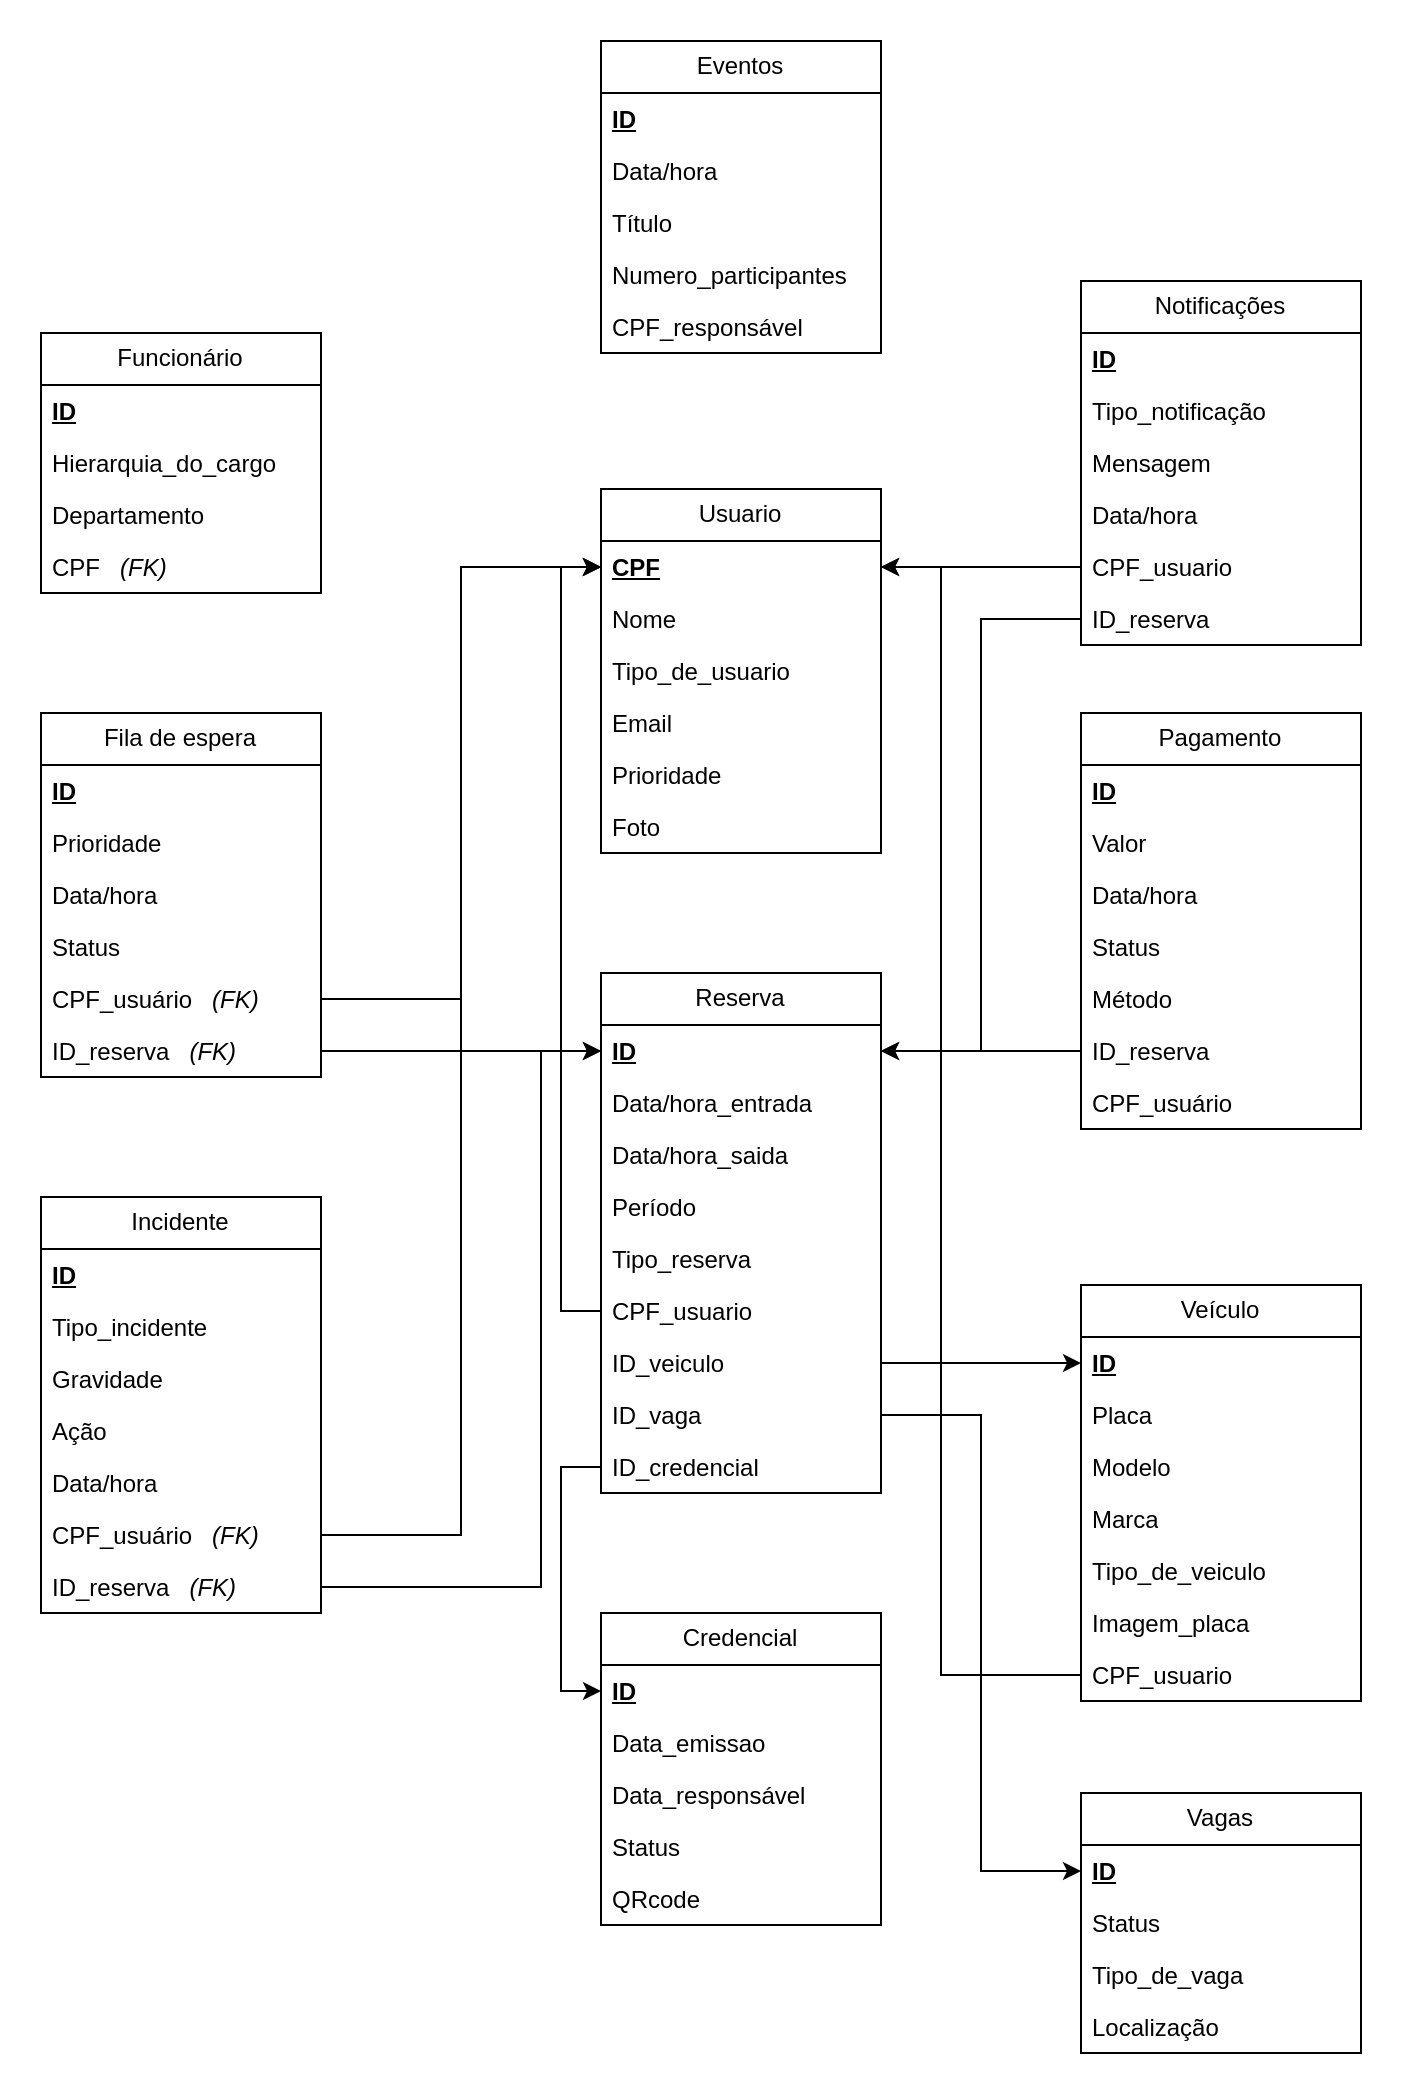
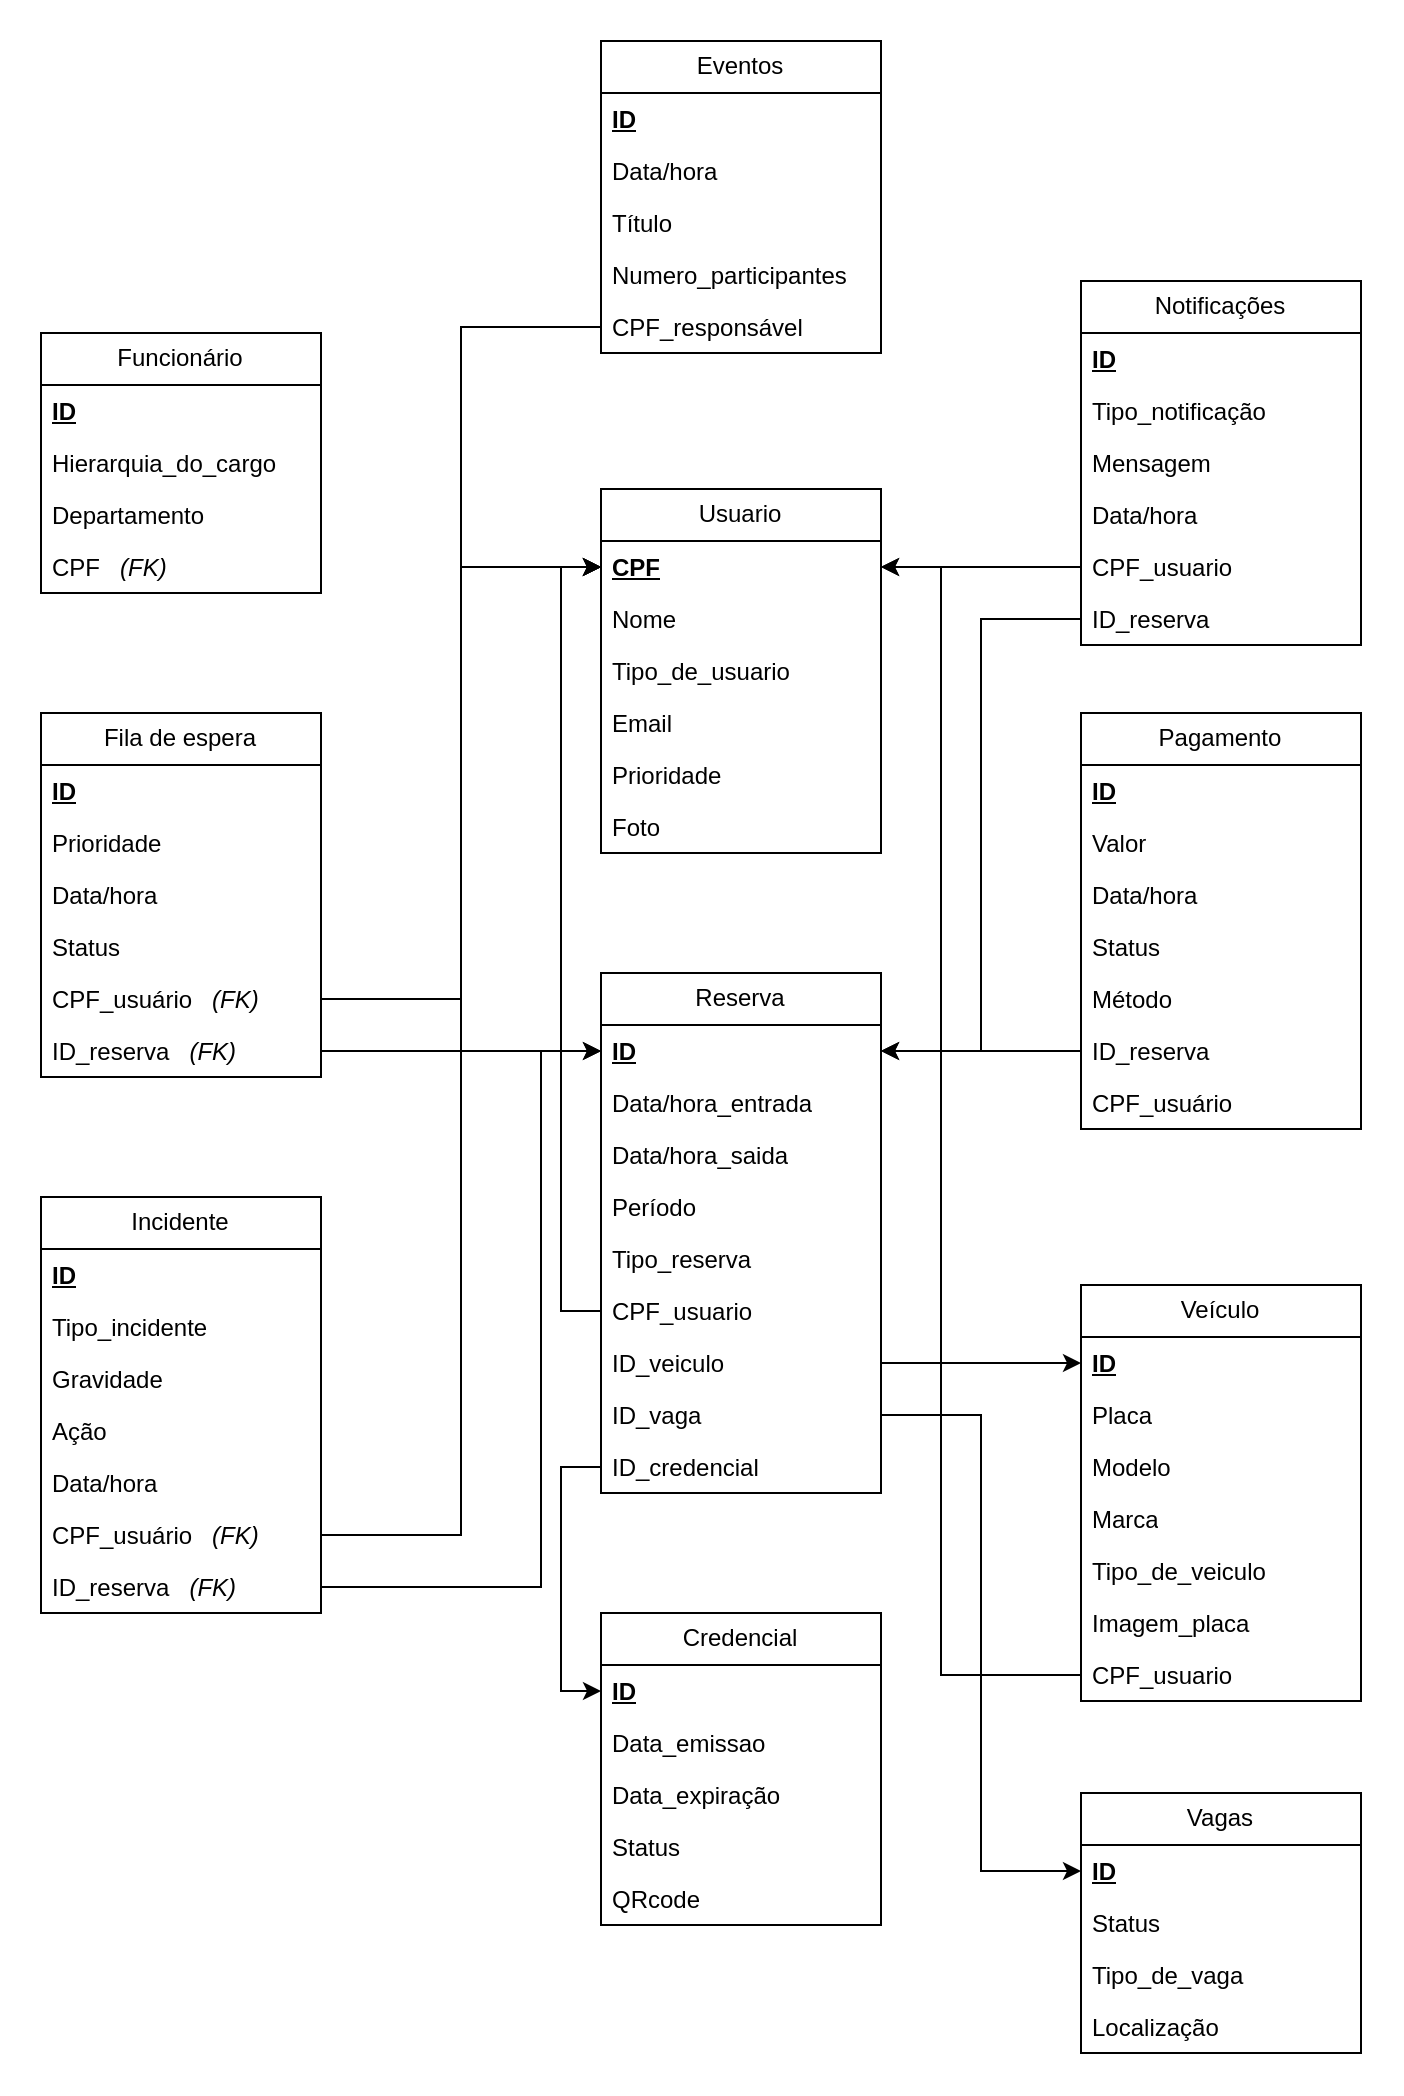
none -> (461, 375)
(717, 1797) -> (704, 1797)
